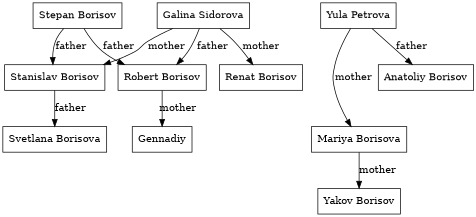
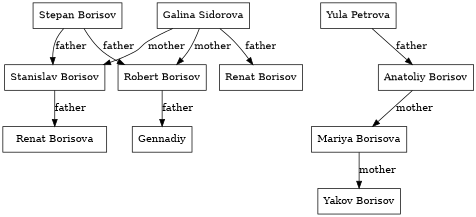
(213, 47) -> (213, 47)
(261, 47) -> (261, 47)
(333, 74) -> (395, 106)
(178, 108) -> (178, 108)
(55, 139) -> (55, 139)
